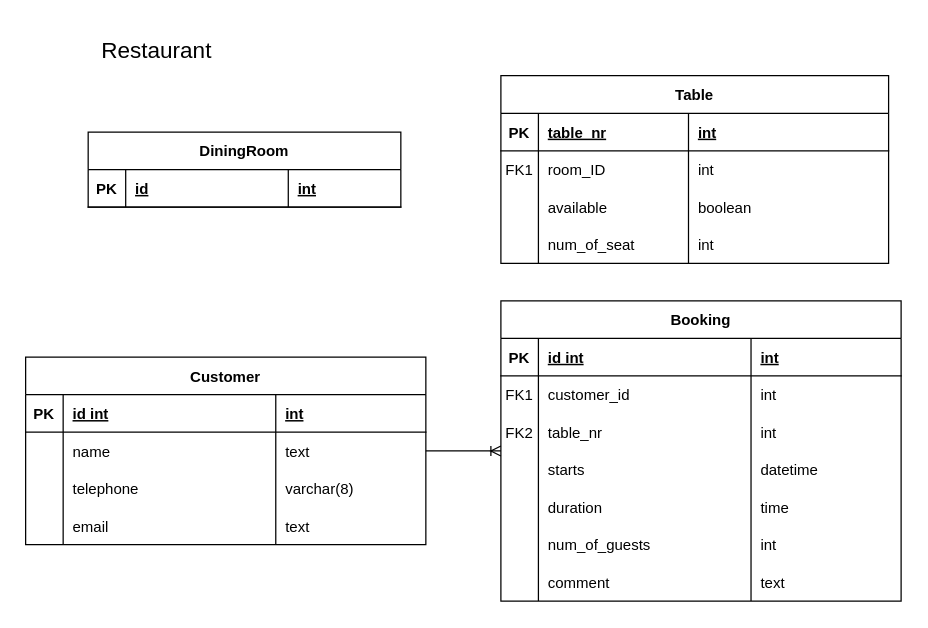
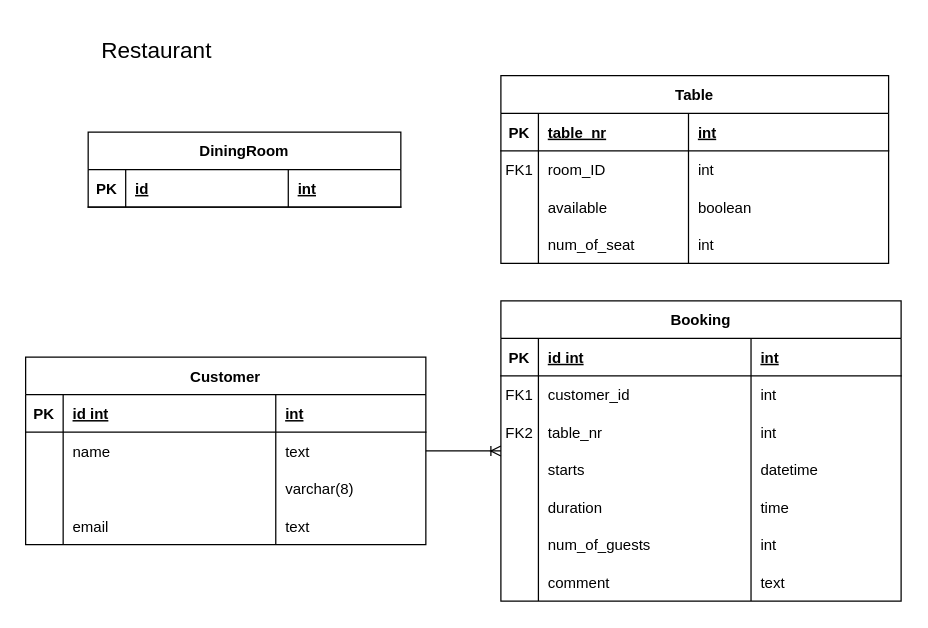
(169, 488) -> none
